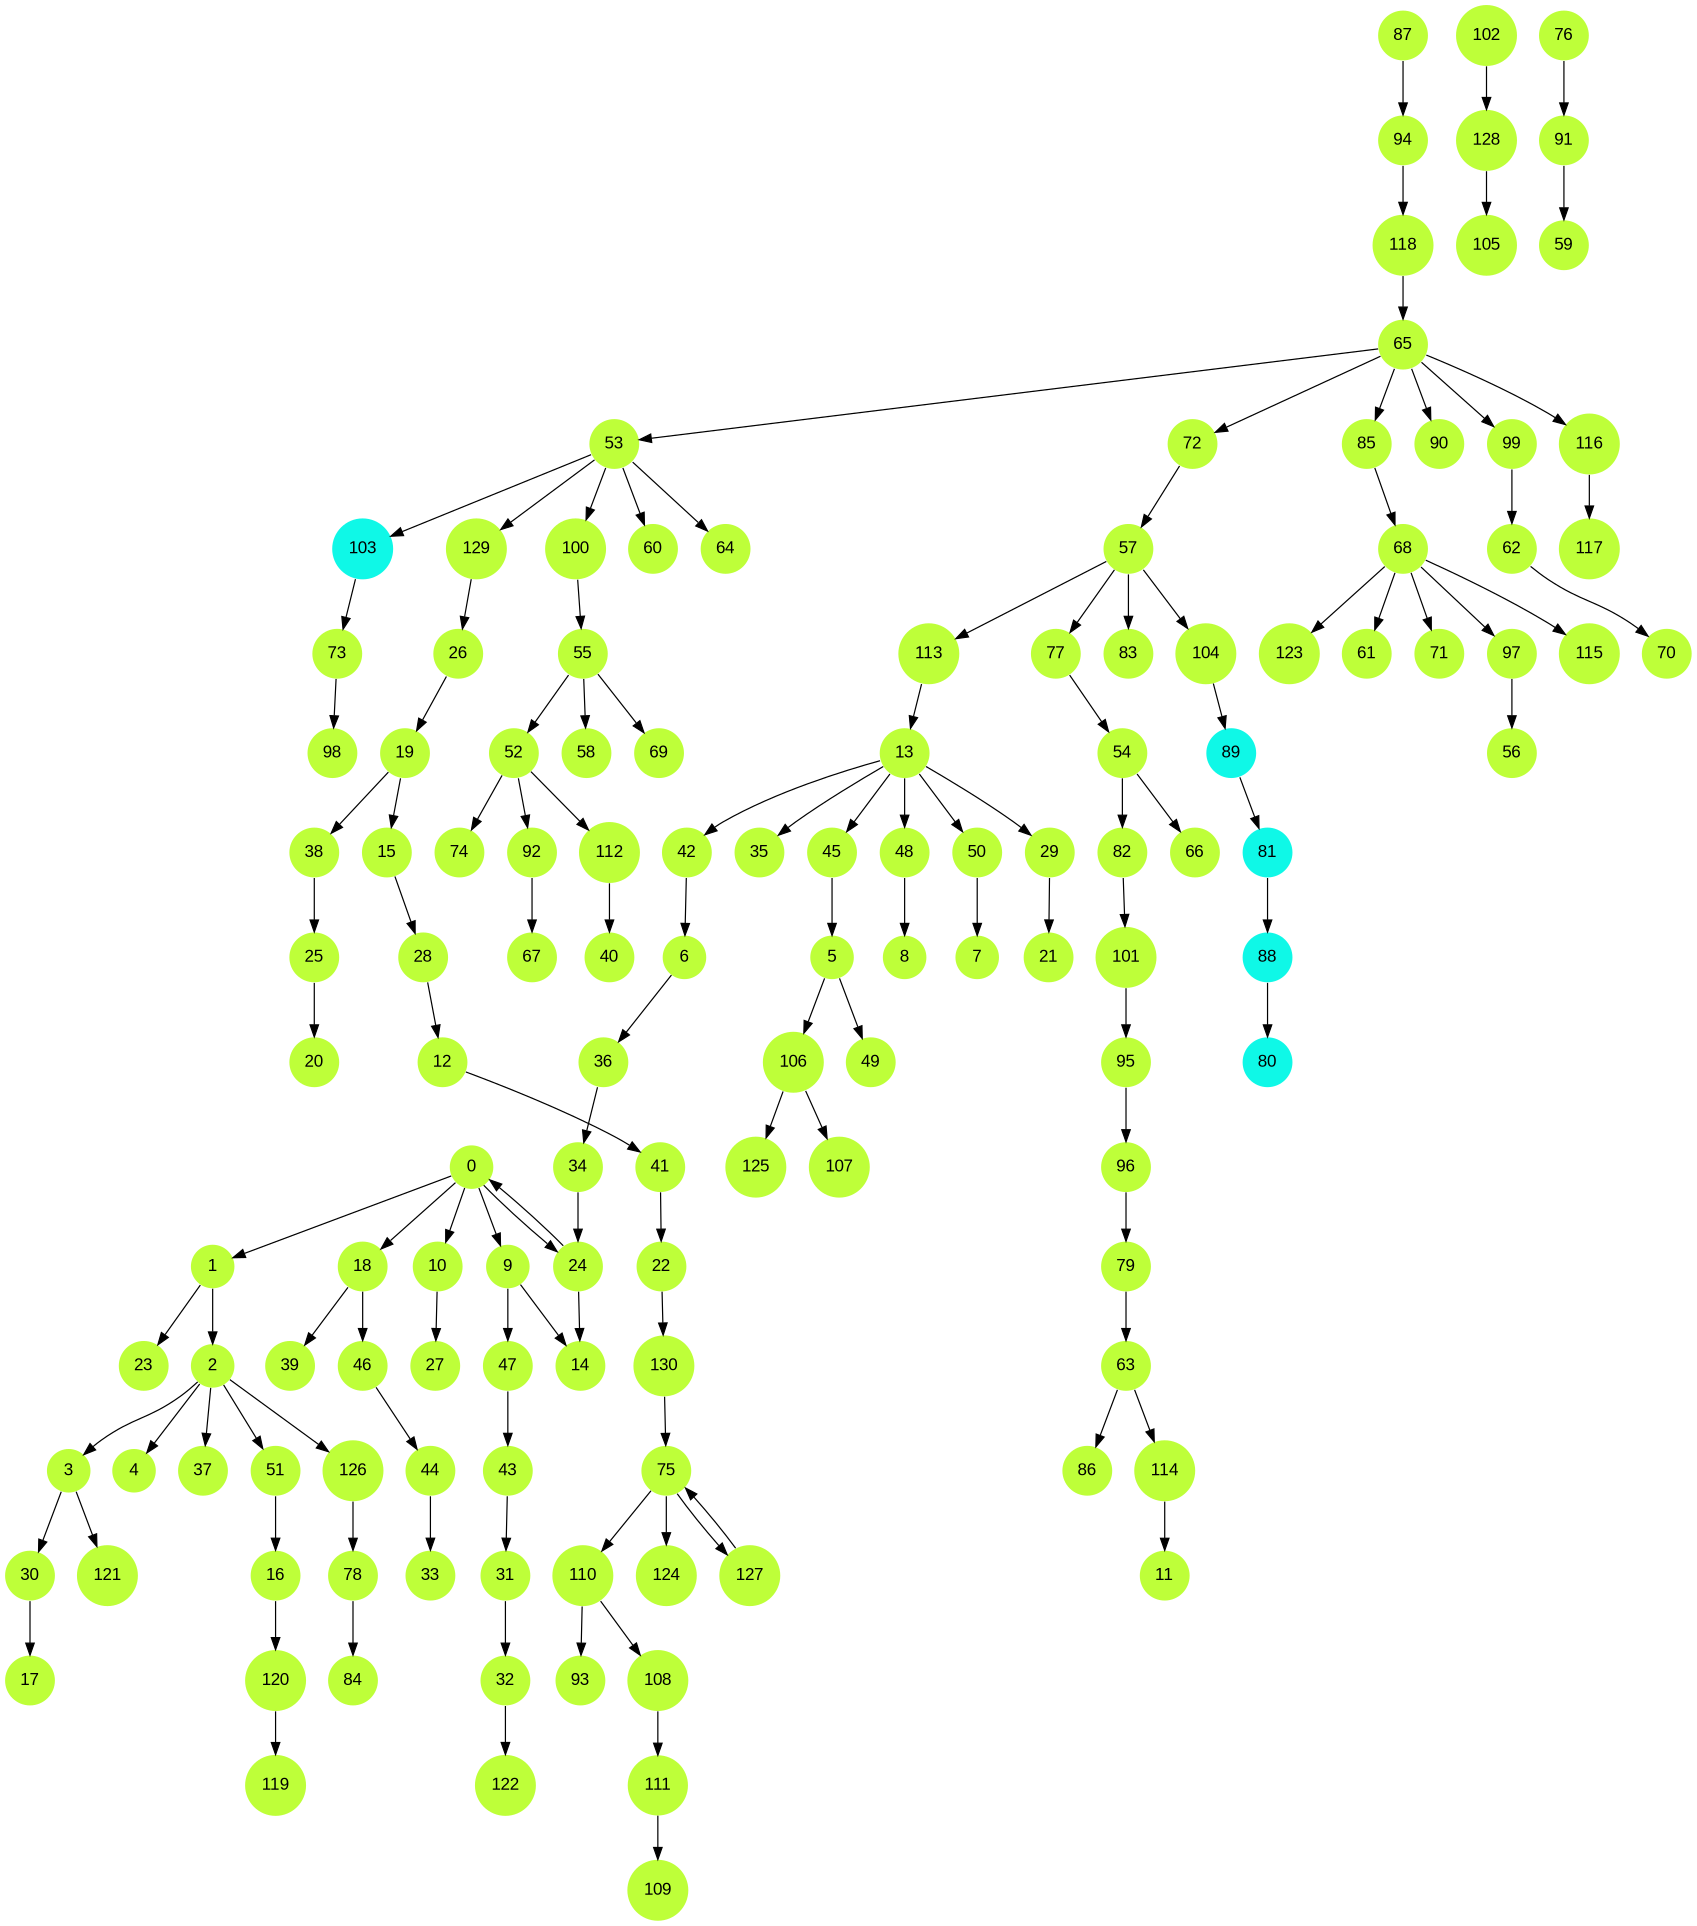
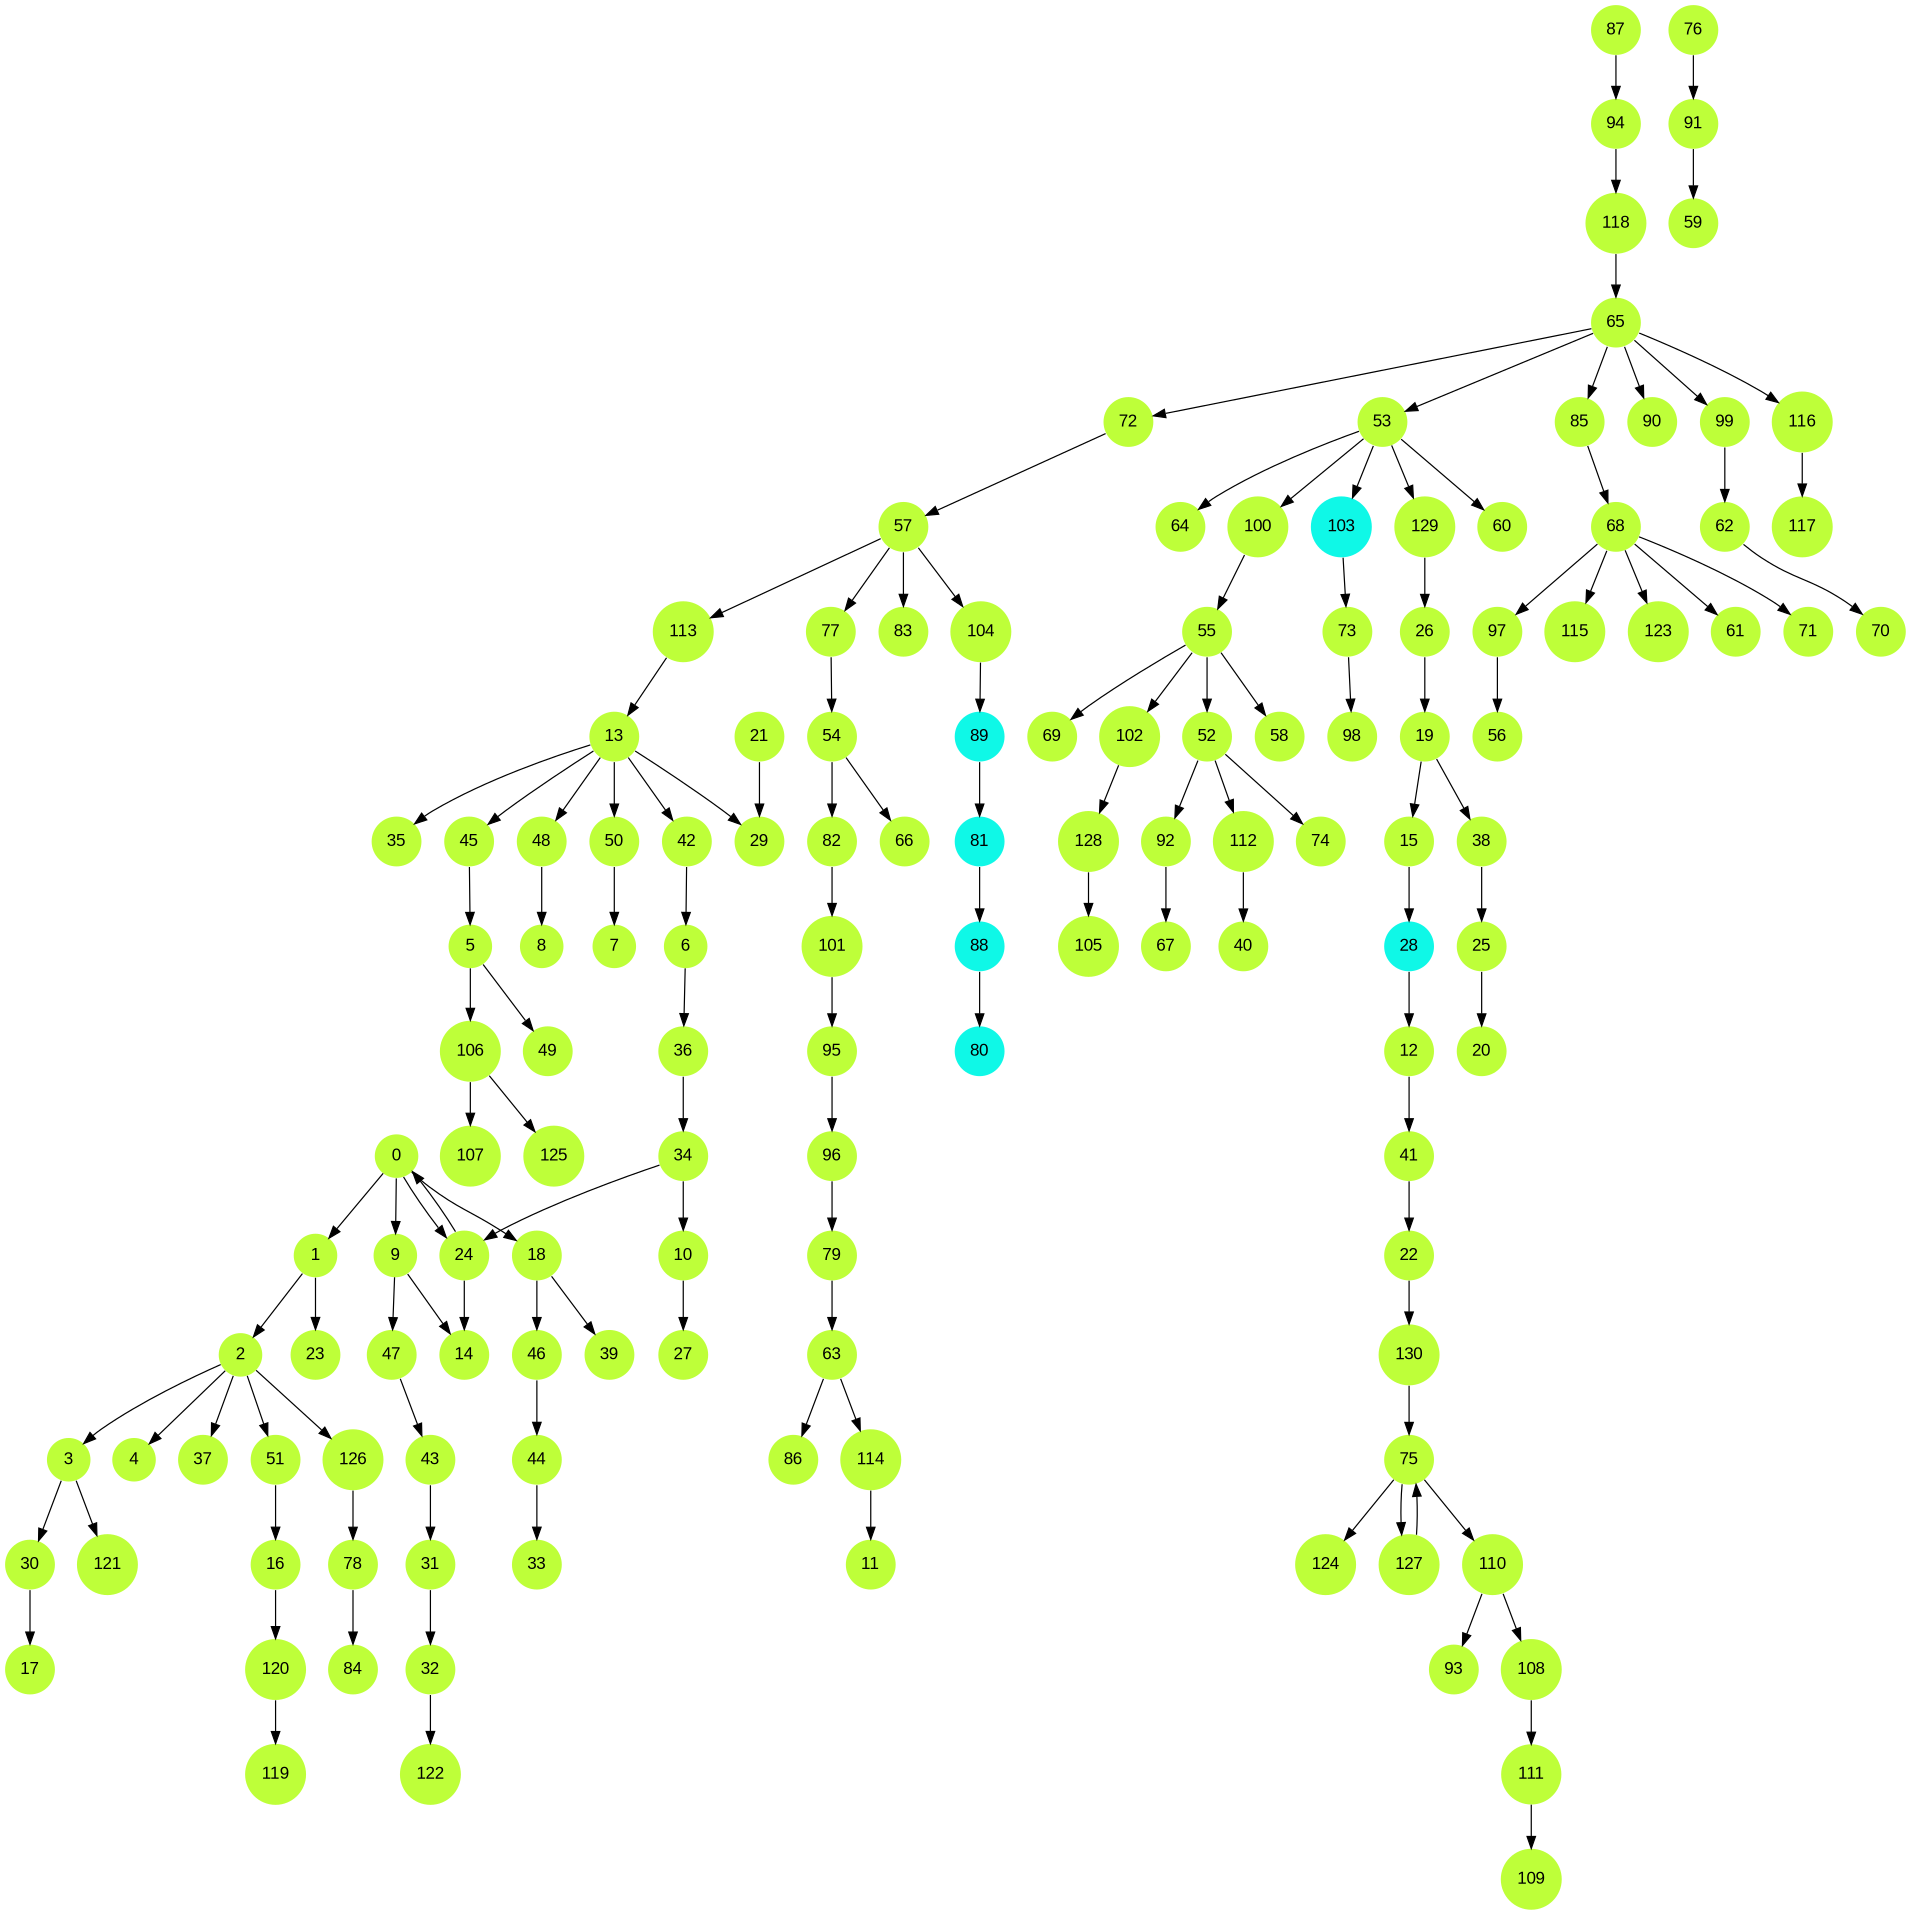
none -> (1174, 677)
(1049, 899) -> (759, 783)
(423, 957) -> (1409, 946)
(457, 1209) -> (683, 1200)
